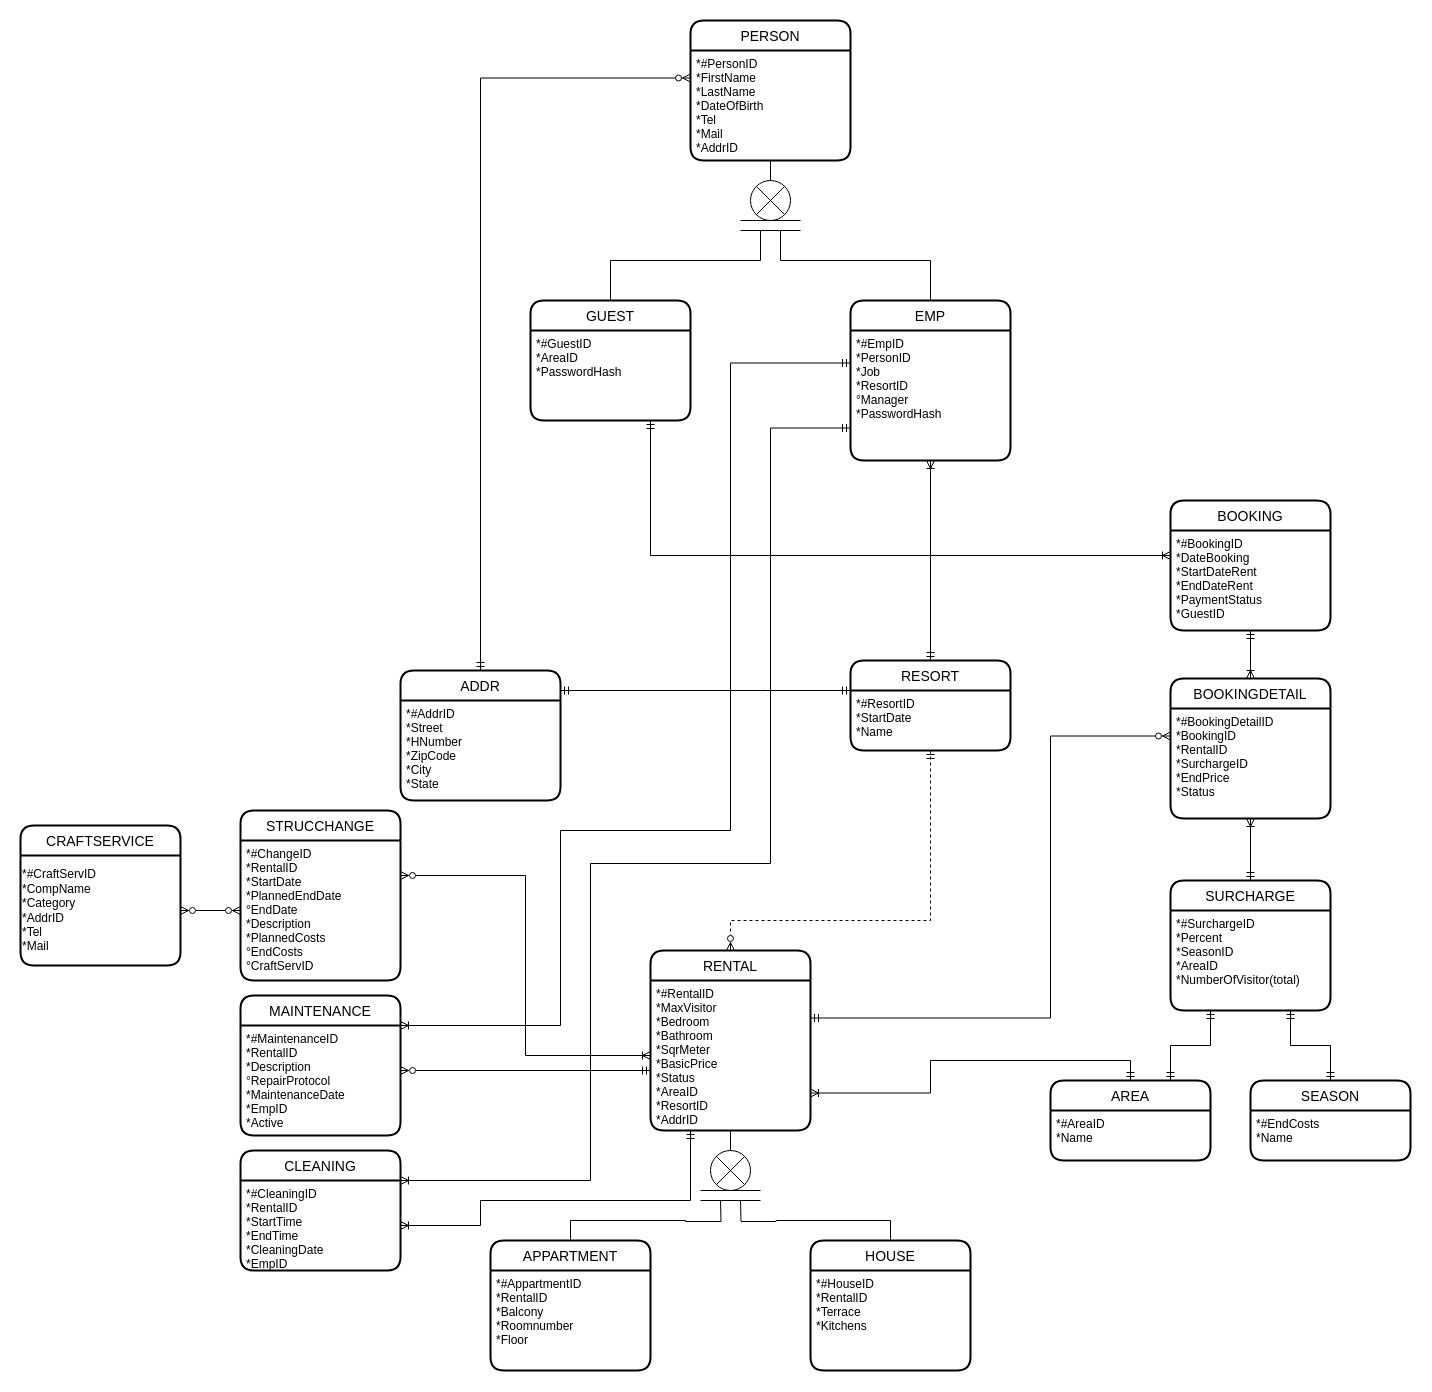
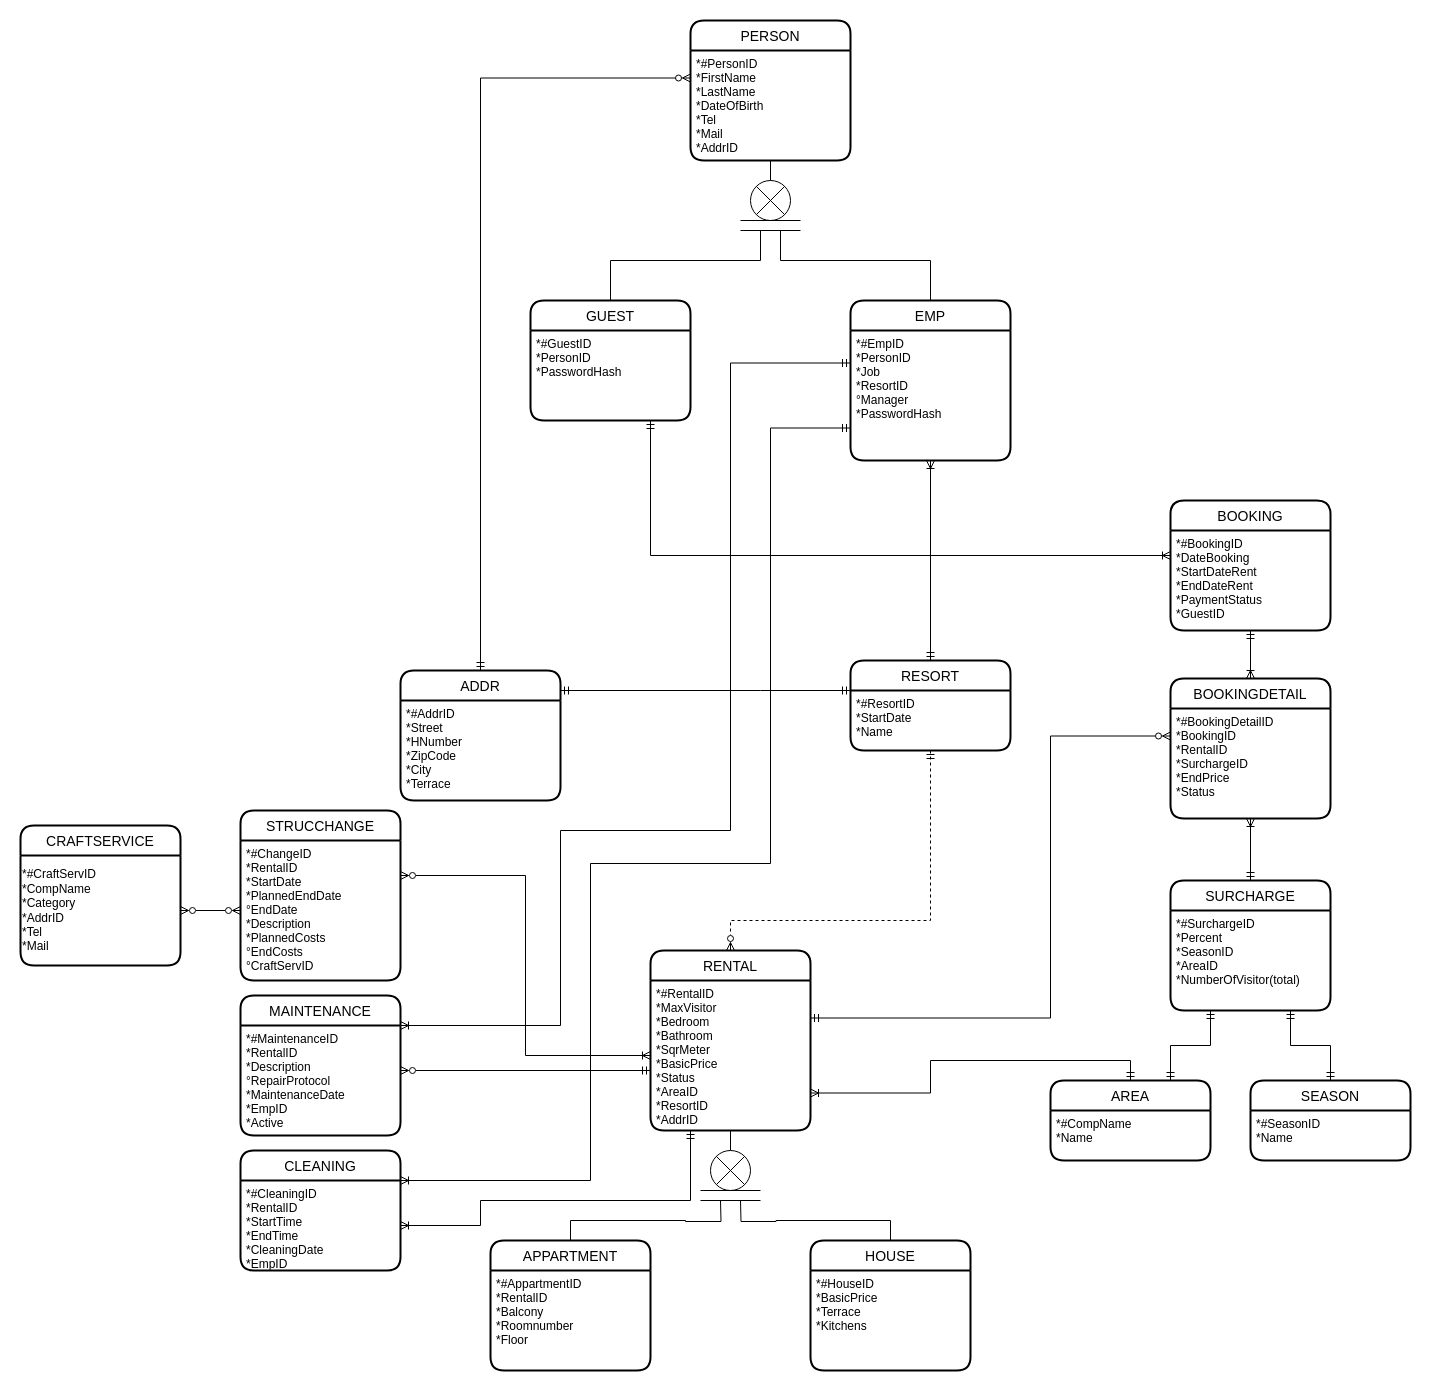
(566, 344) -> (566, 344)
(433, 714) -> (433, 714)
(1083, 1124) -> (1090, 1124)
(1290, 1124) -> (1290, 1124)
(846, 1284) -> (846, 1284)
